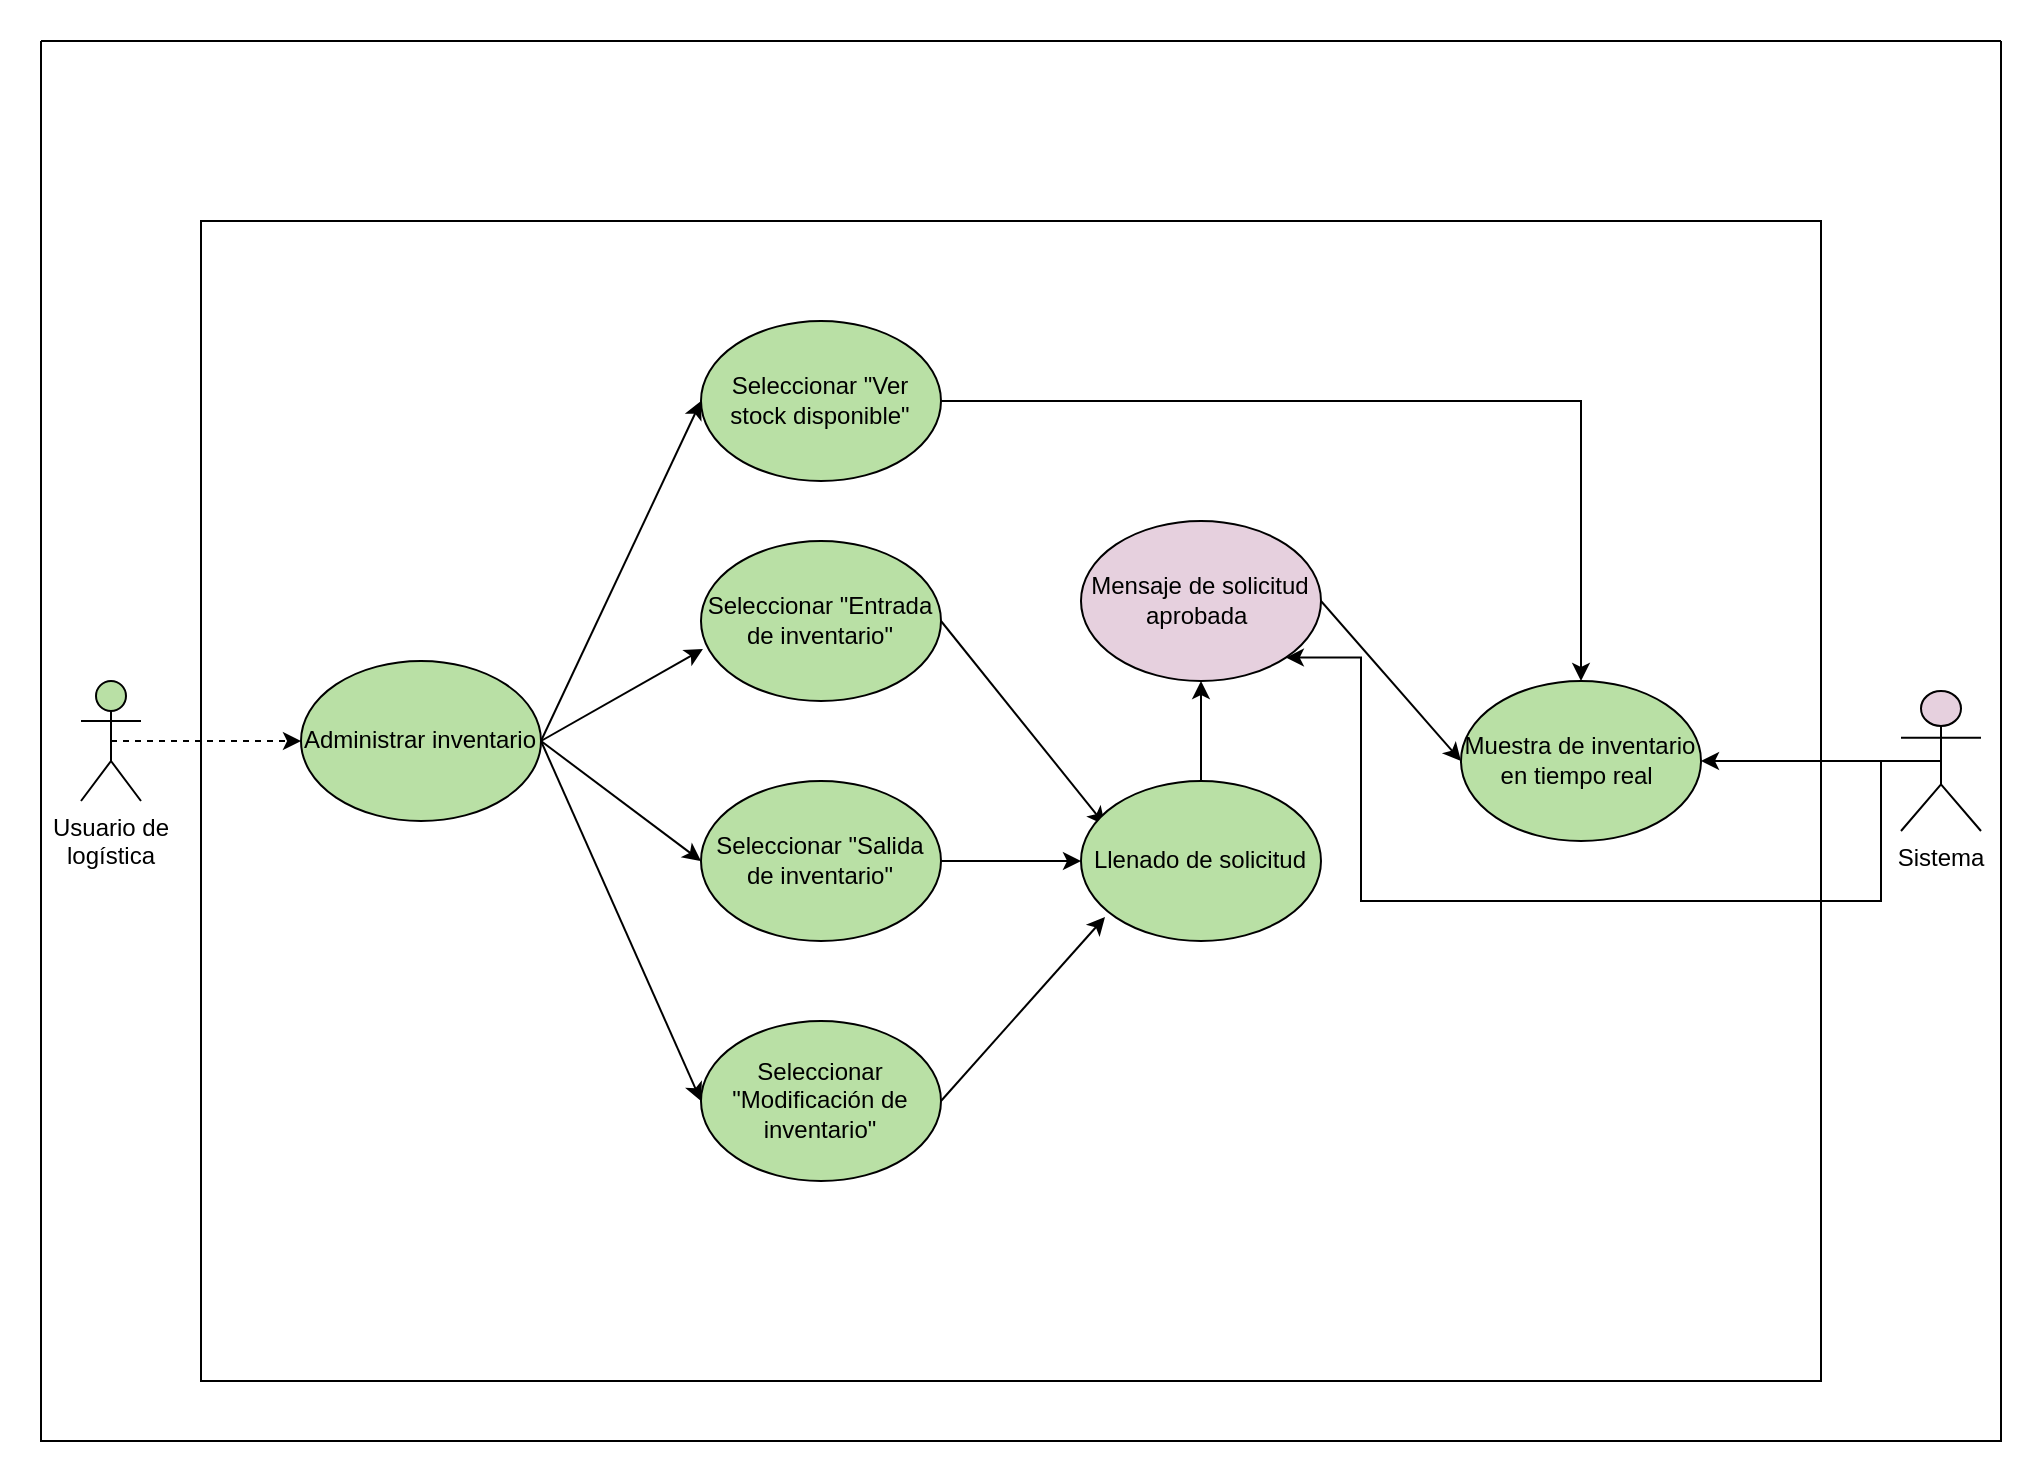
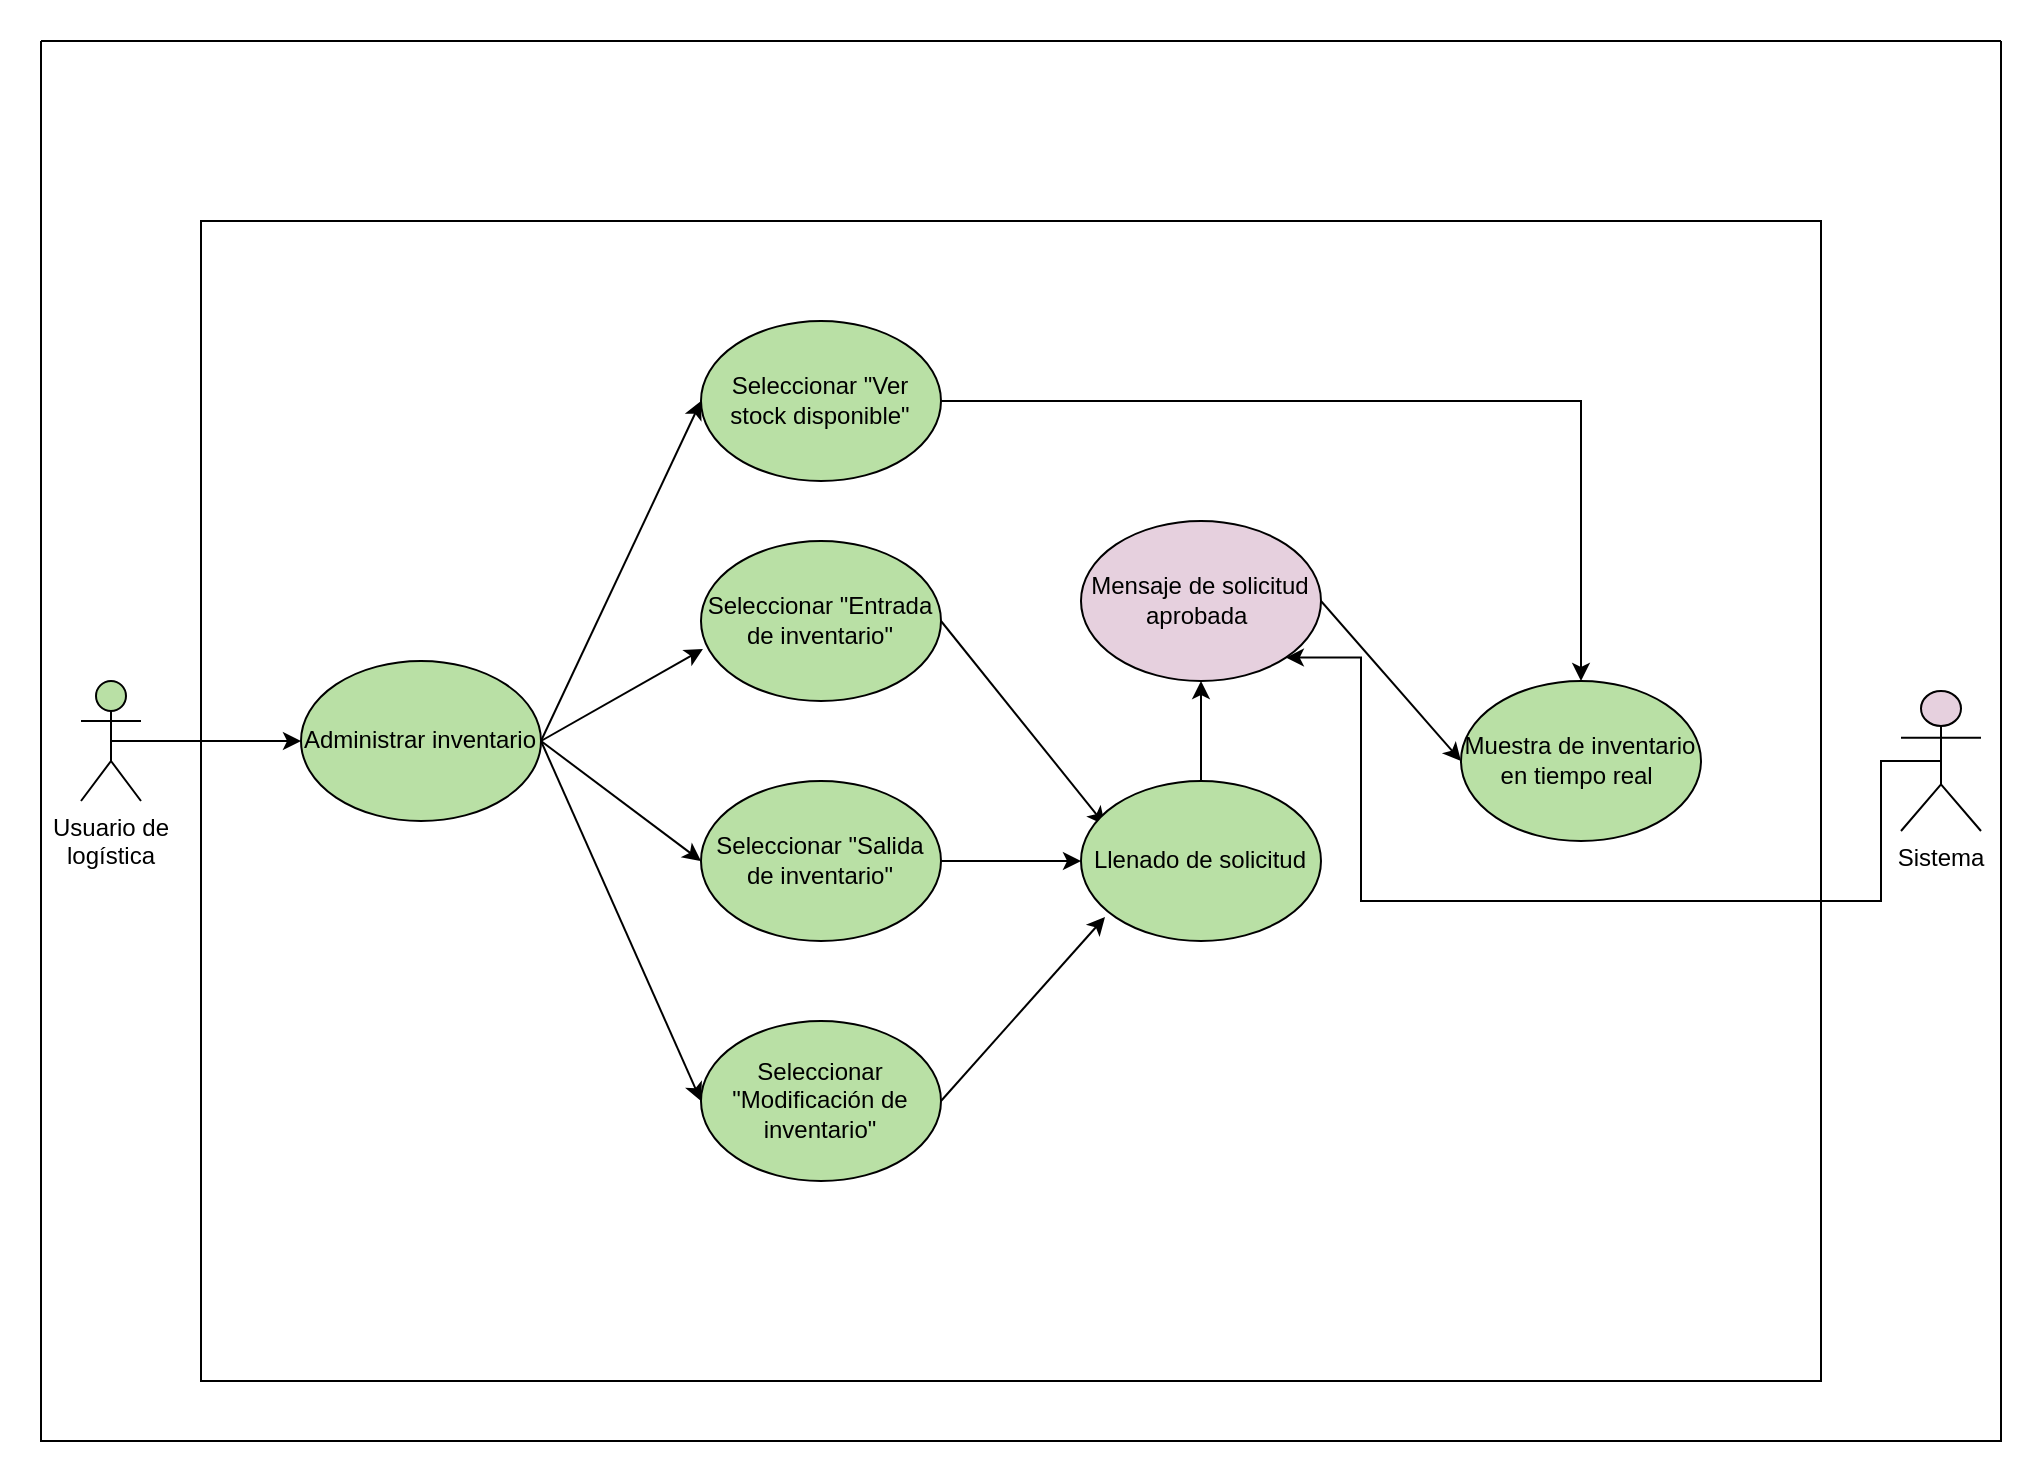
(208, 741) -> (208, 741)
(1796, 761) -> none
